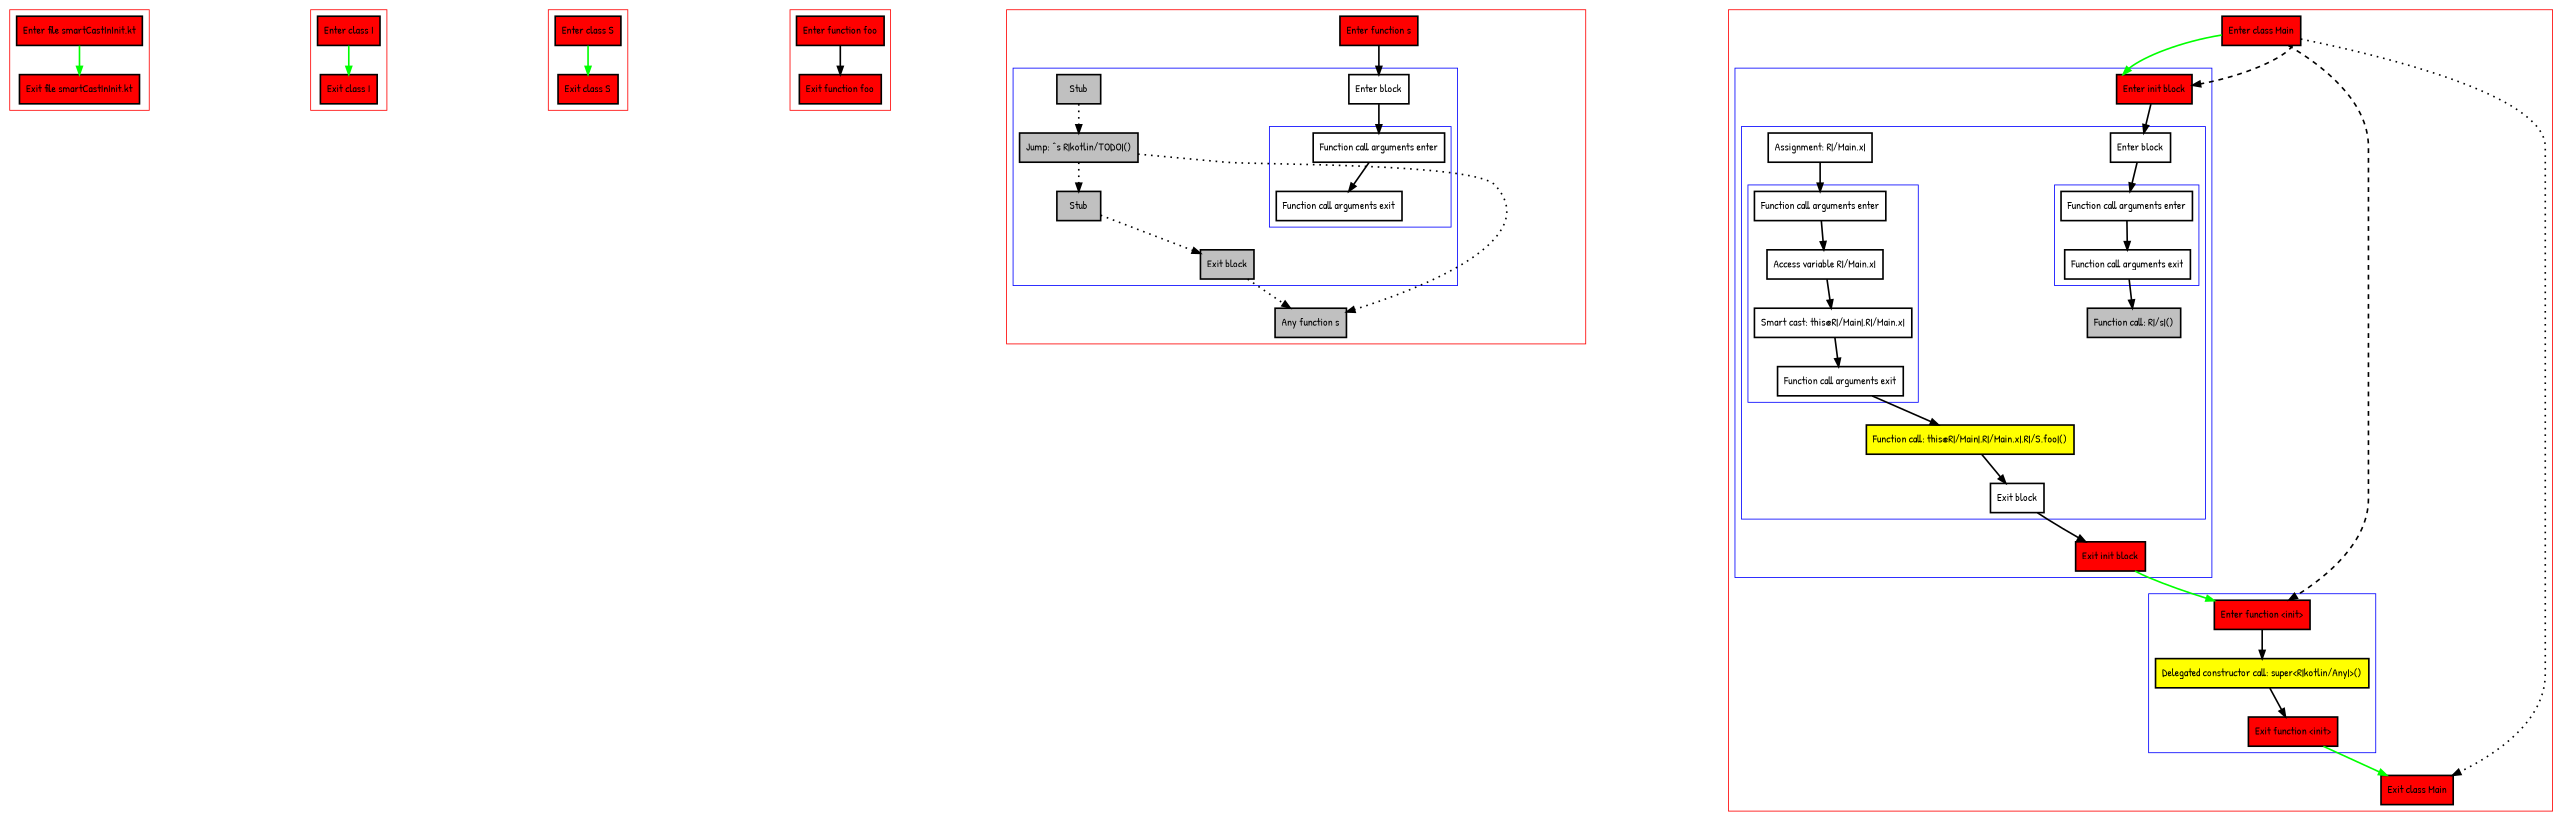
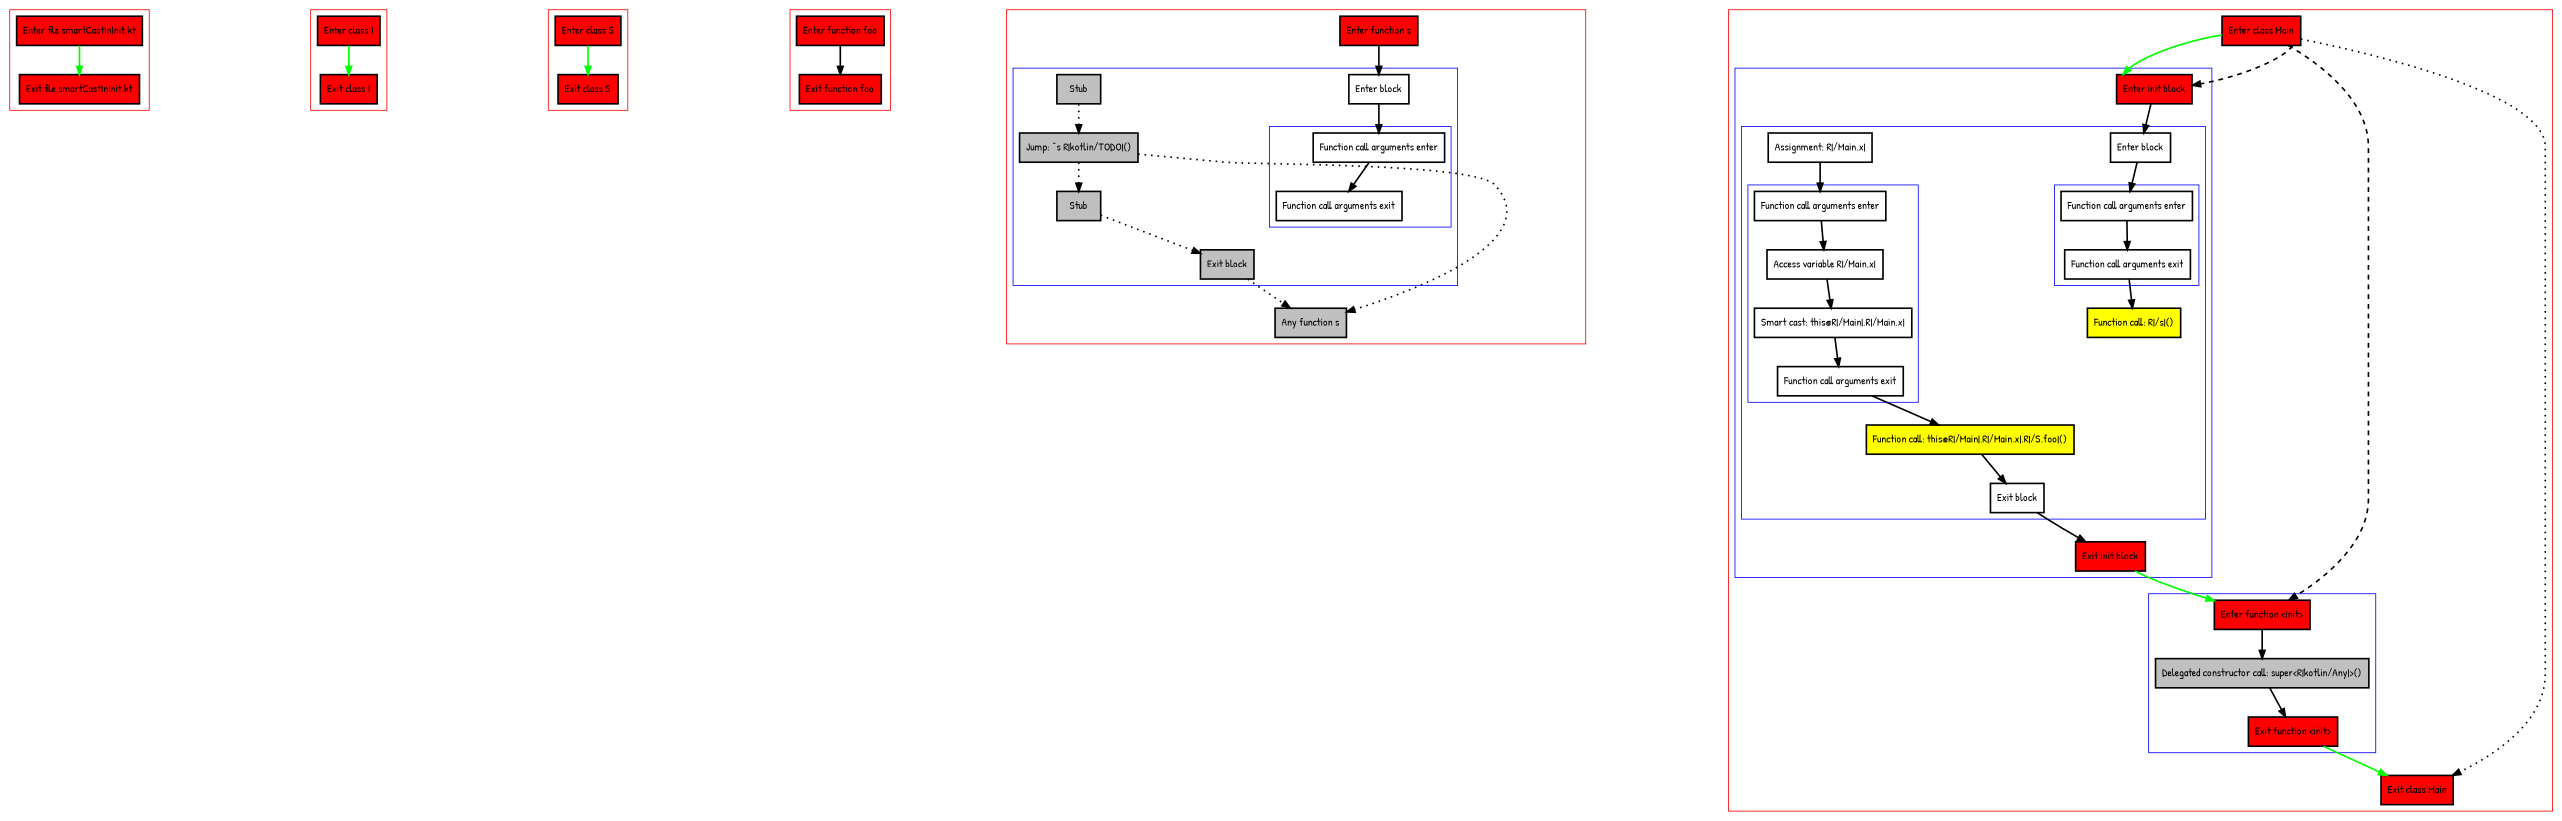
(2134, 323) -> (2134, 323)
(2262, 673) -> (2262, 673)
